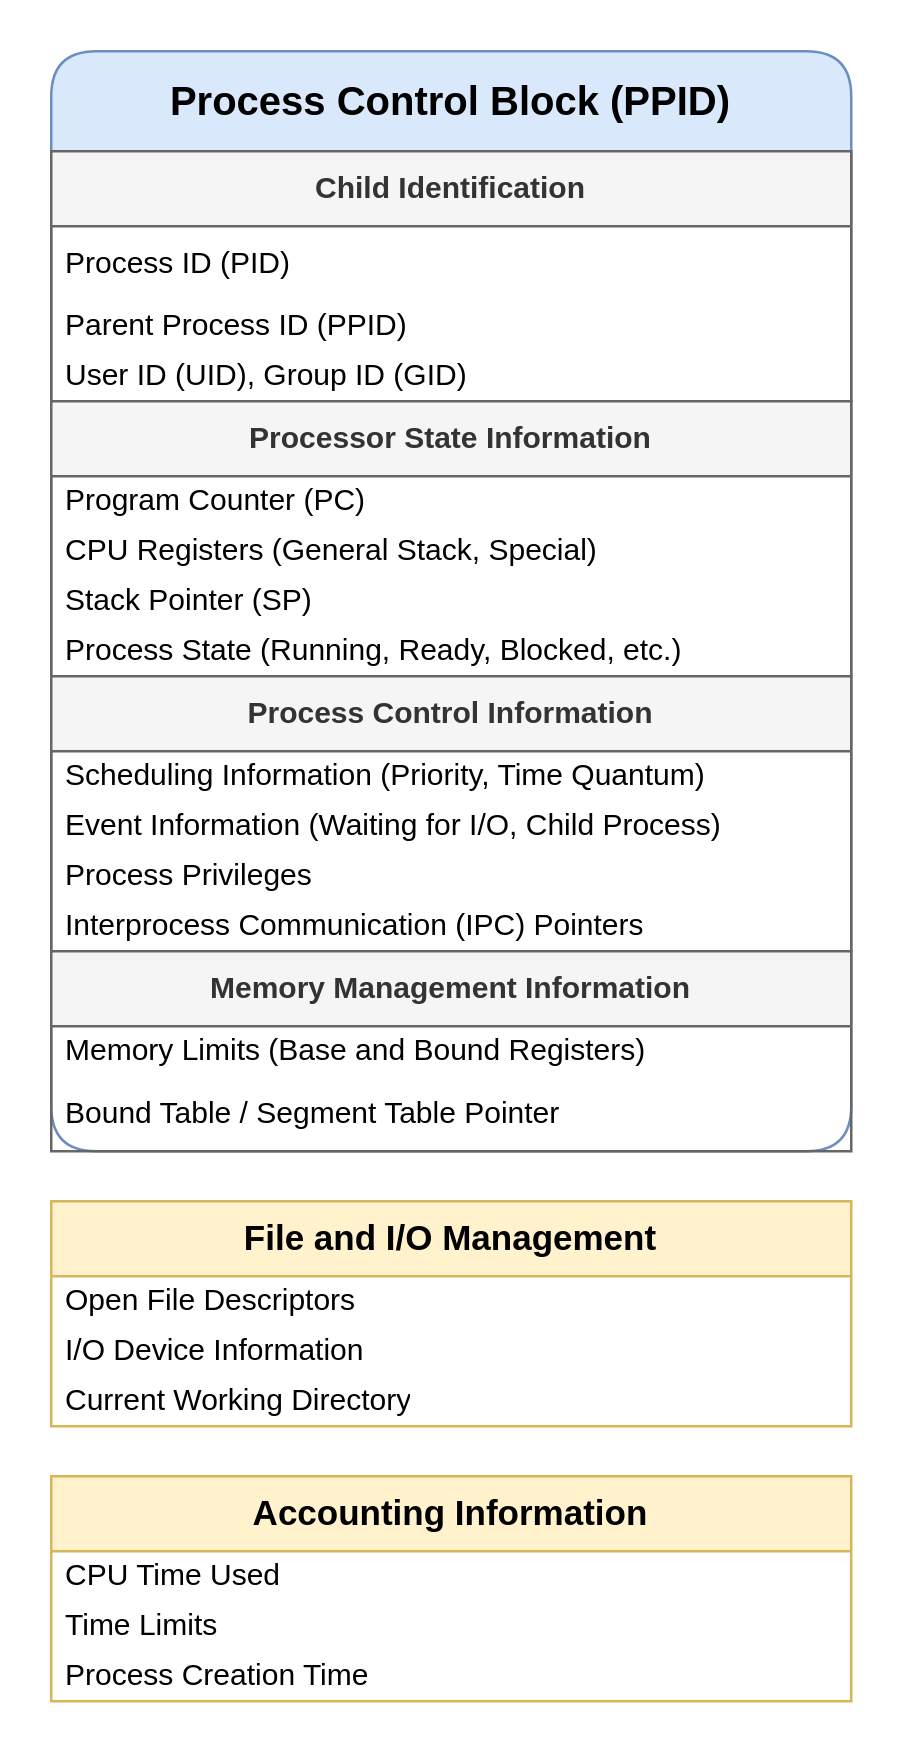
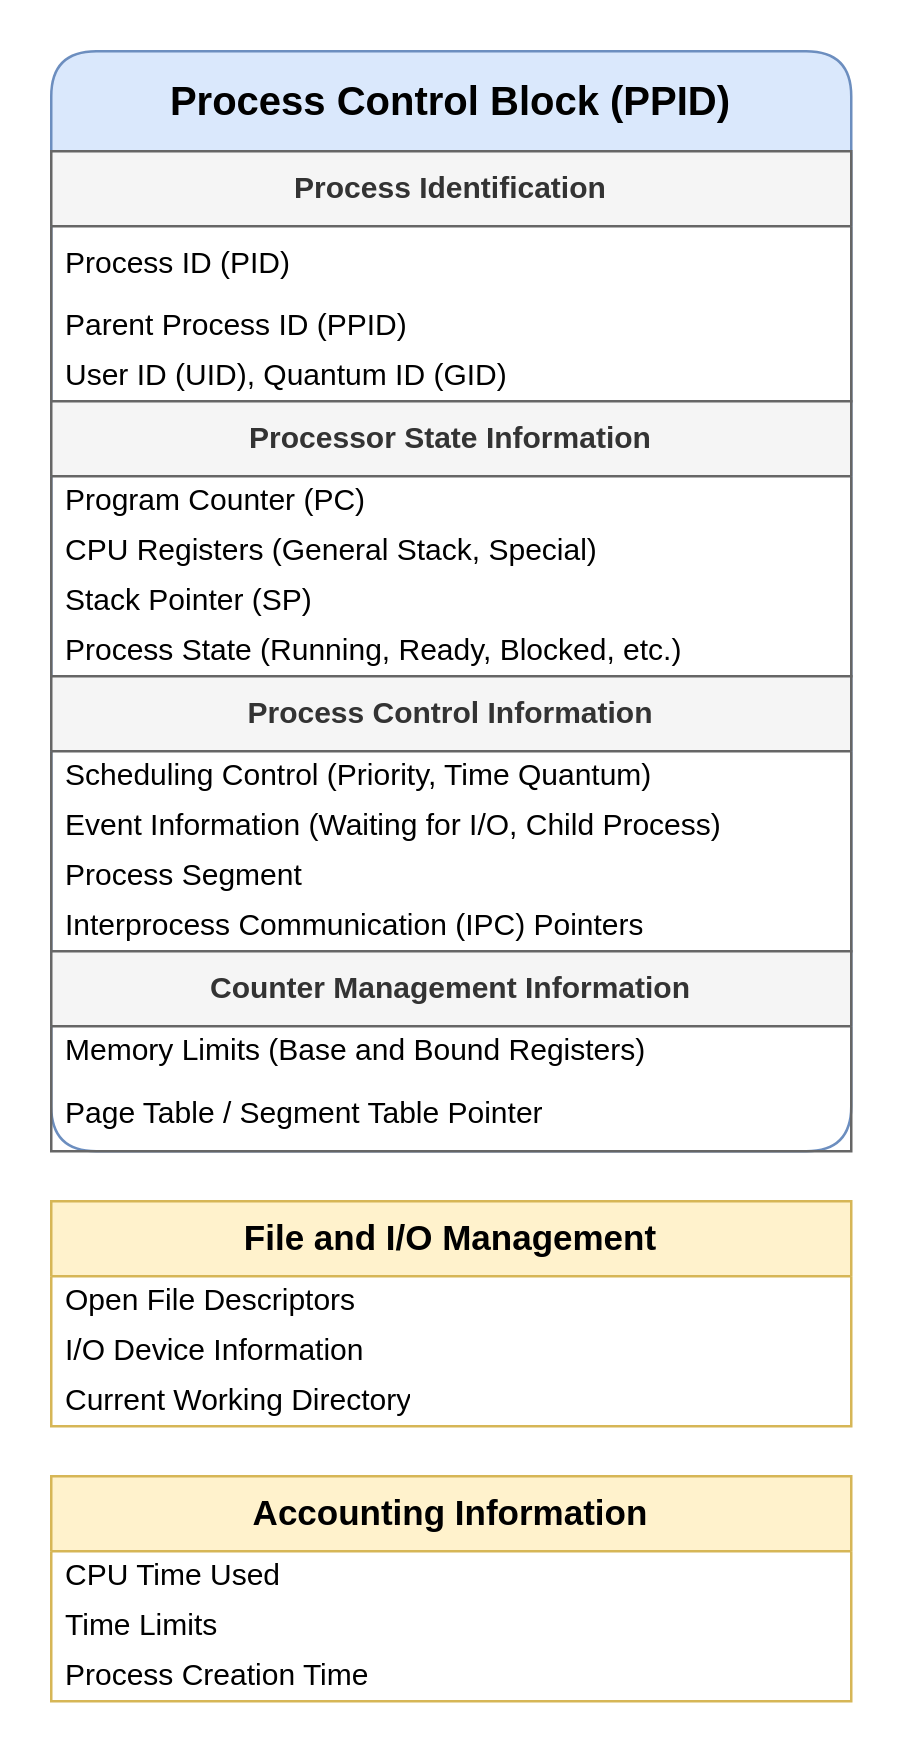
(451, 189) -> (451, 189)
(286, 376) -> (303, 376)
(418, 776) -> (385, 776)
(202, 876) -> (188, 876)
(451, 989) -> (451, 989)
(329, 1114) -> (321, 1114)
